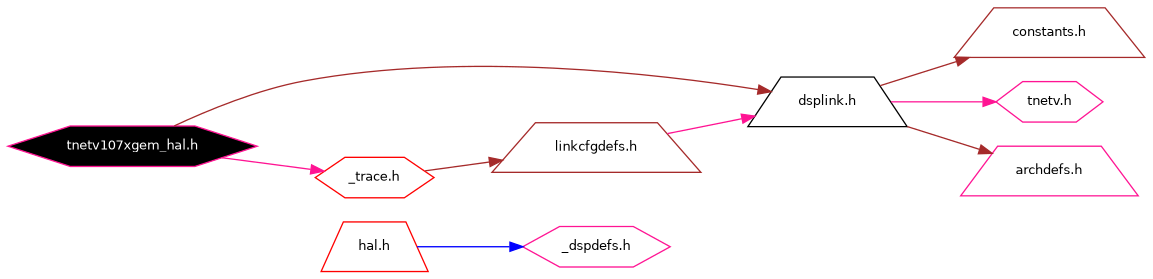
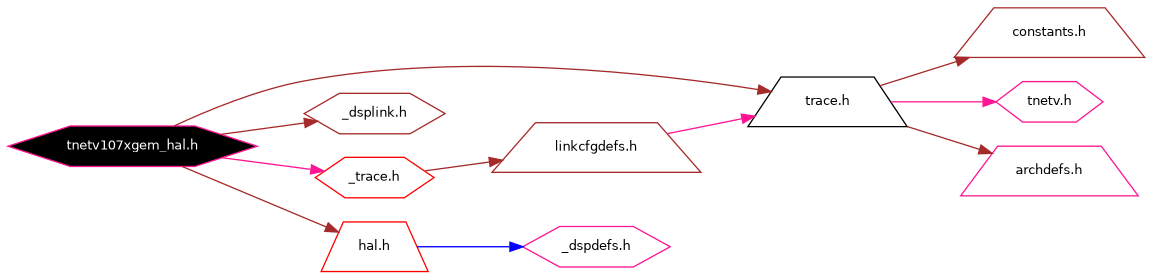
(828, 102) -> (828, 102)
none -> (375, 114)
none -> (254, 197)
